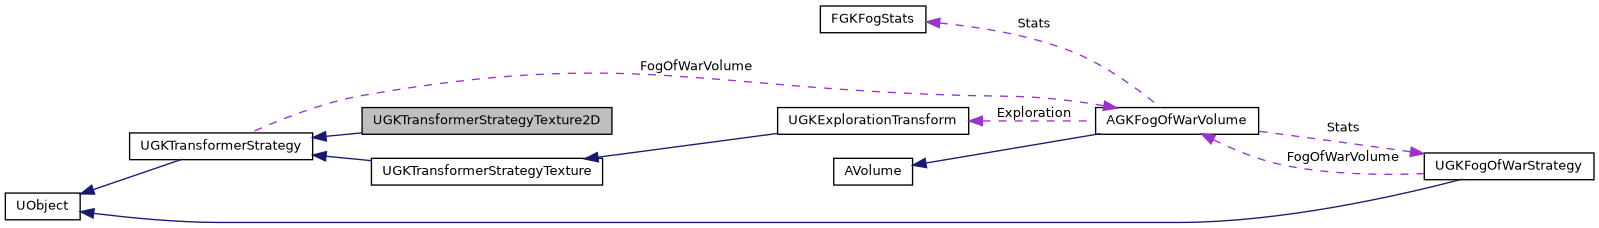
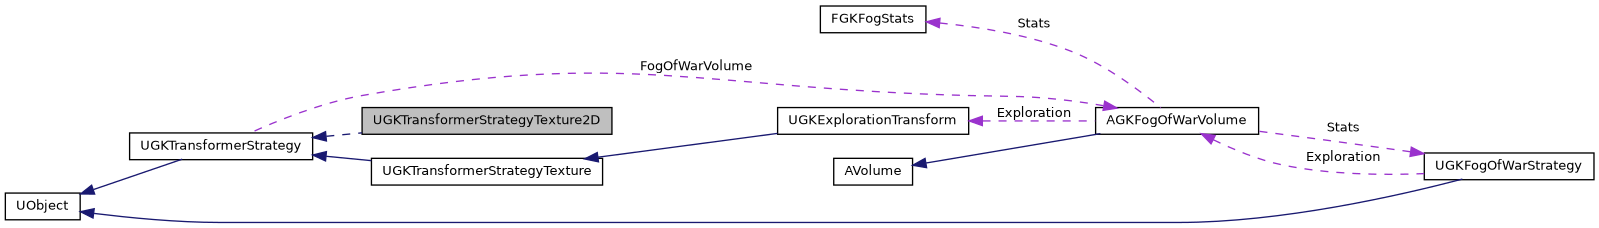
(344, 135) -> (344, 135)
(1341, 158) -> (1341, 158)
